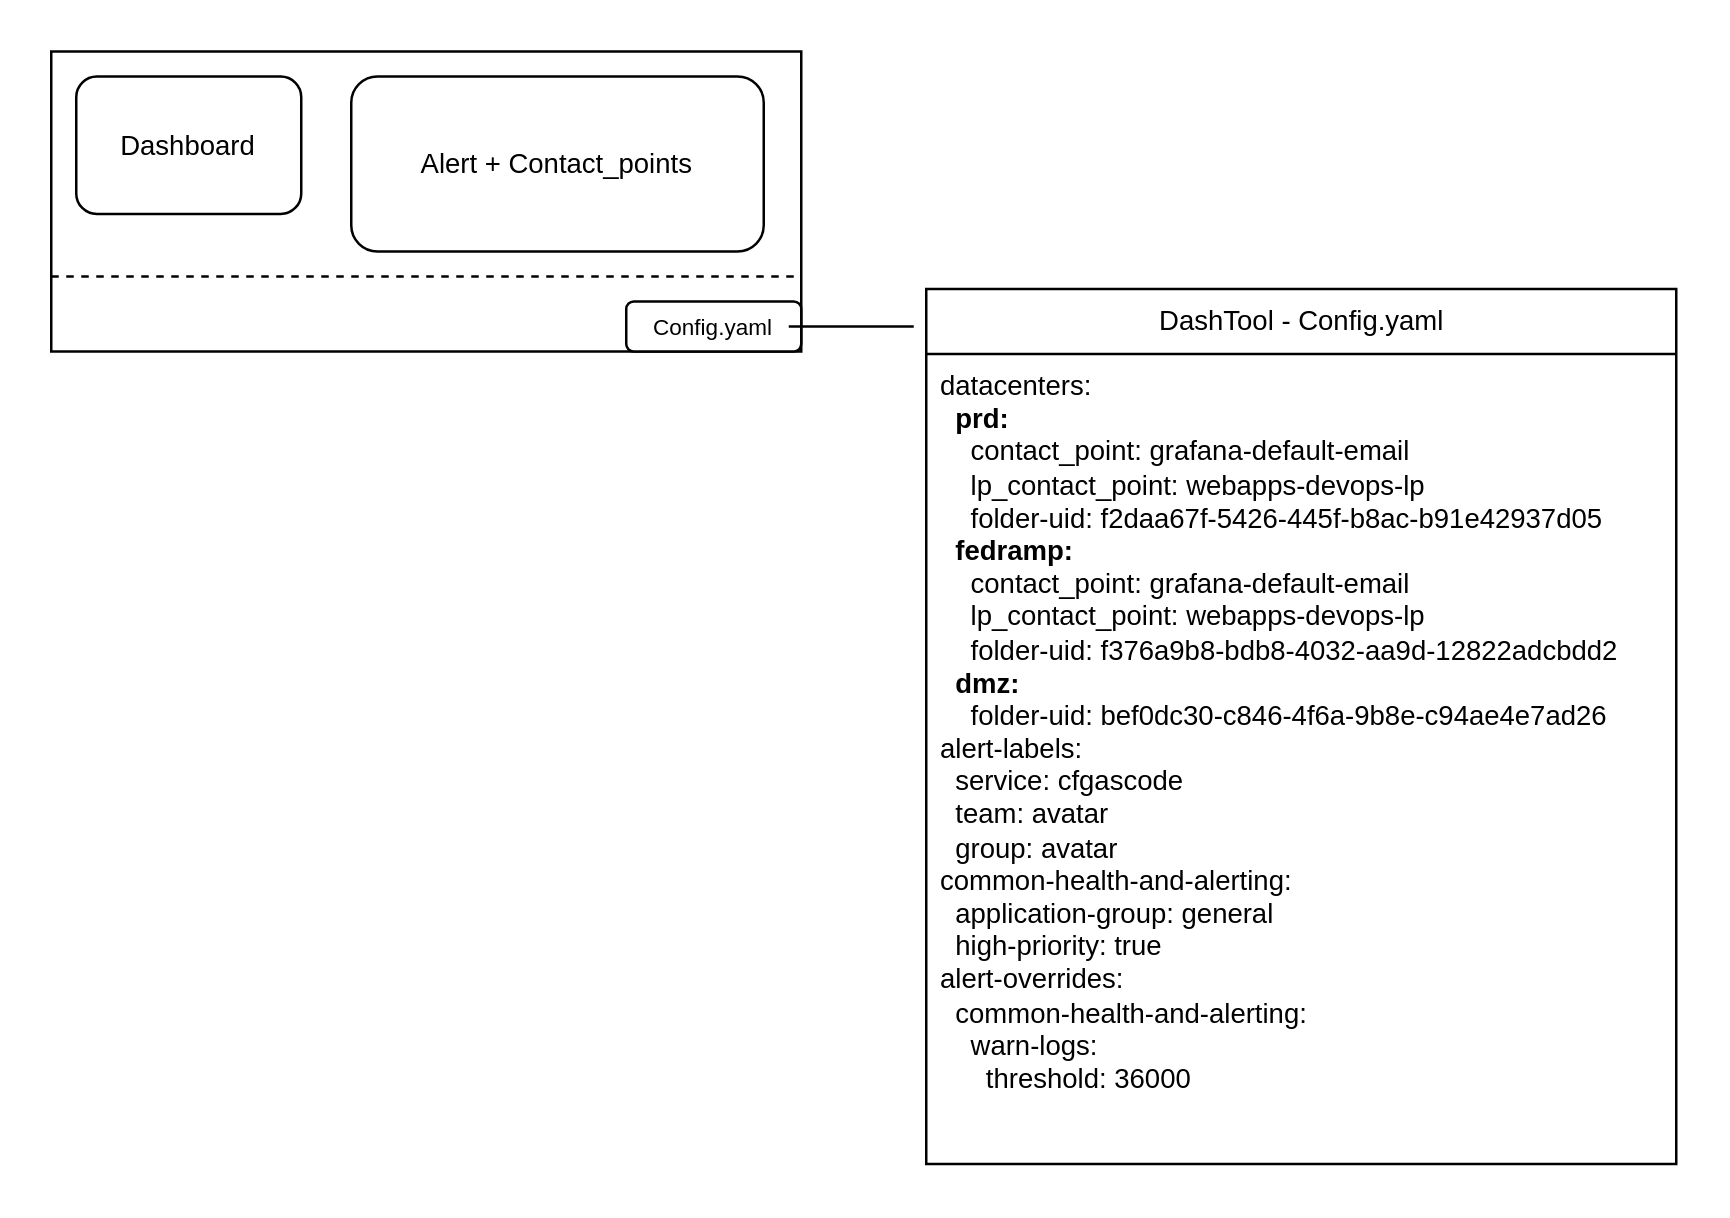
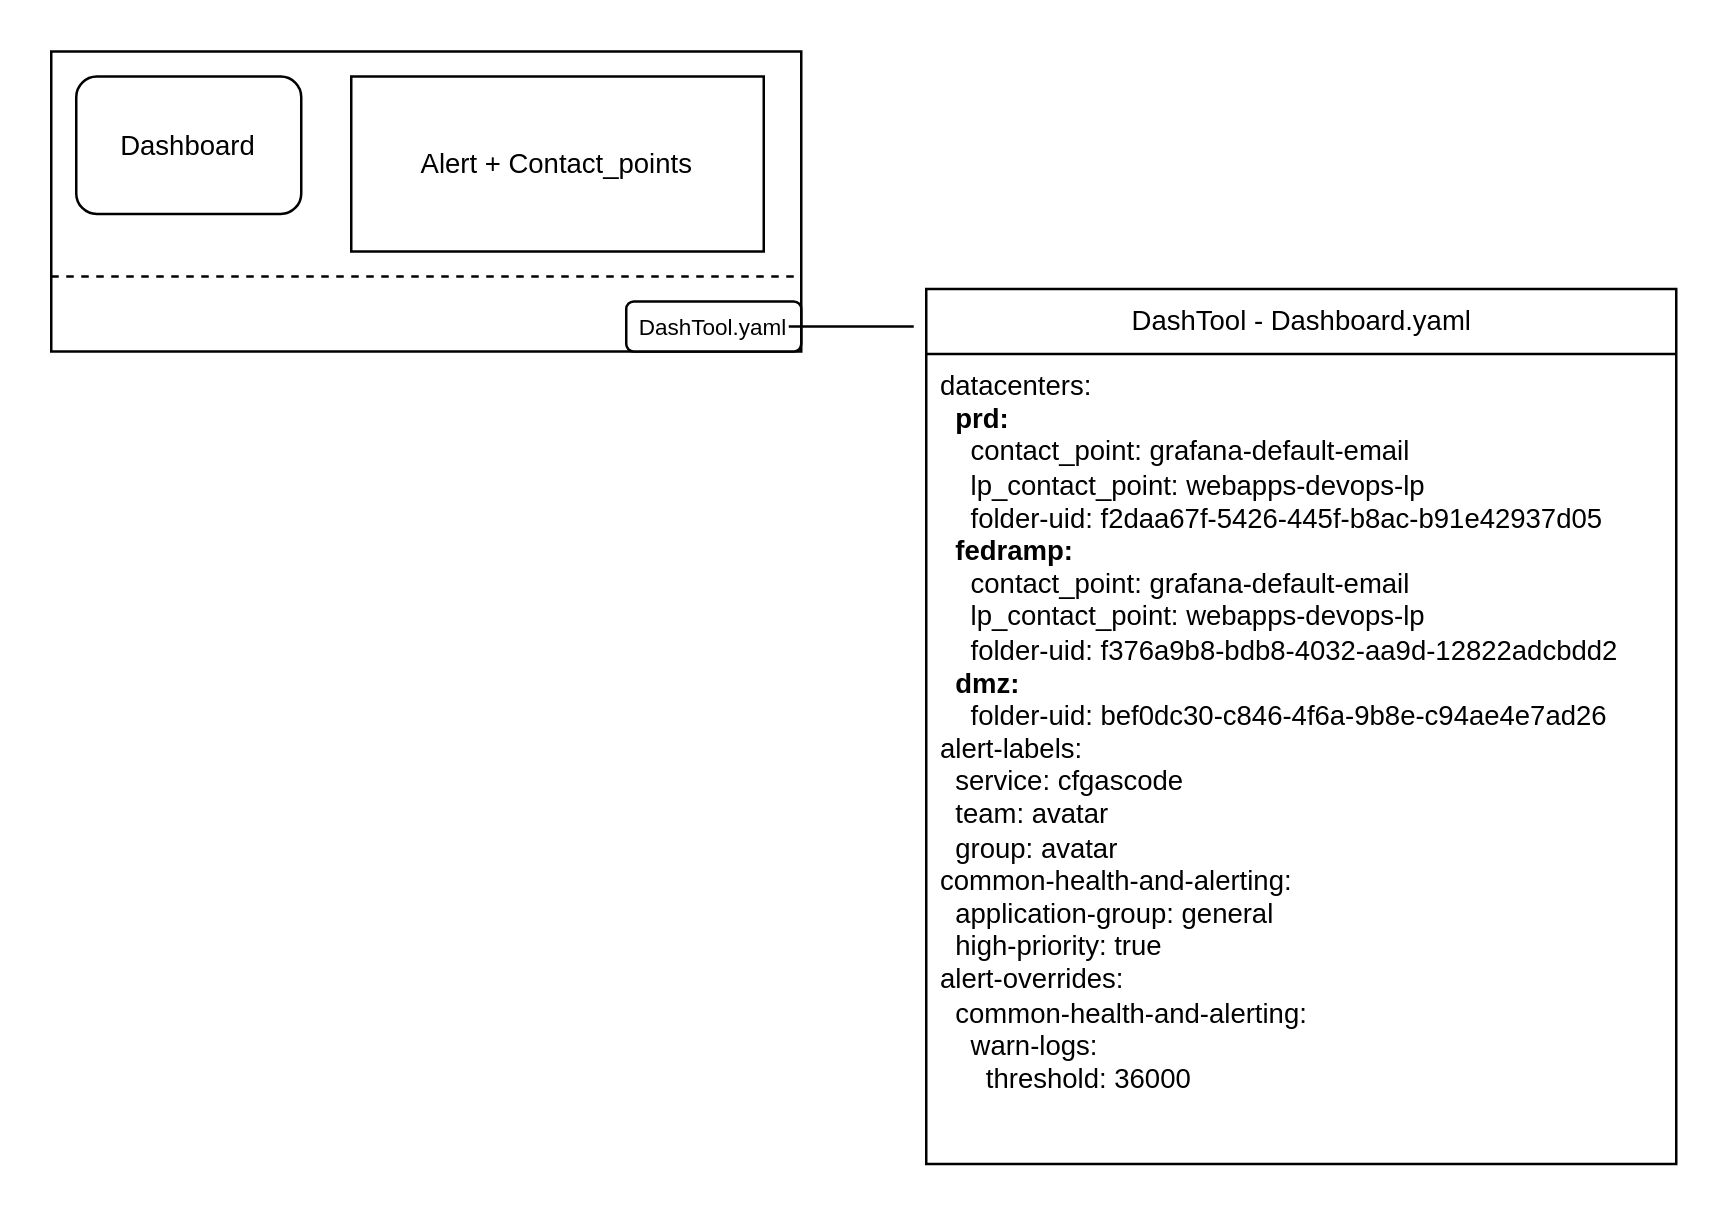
(558, 164) -> (558, 164)
(1303, 321) -> (1303, 321)
(714, 326) -> (714, 326)
